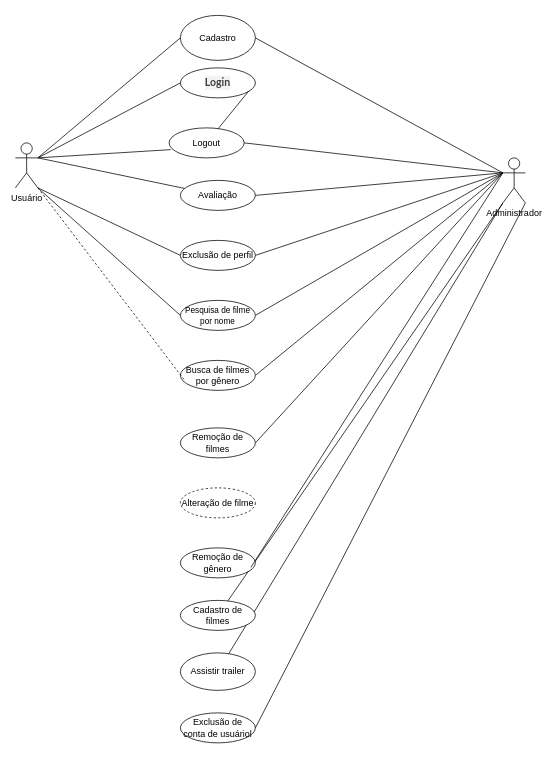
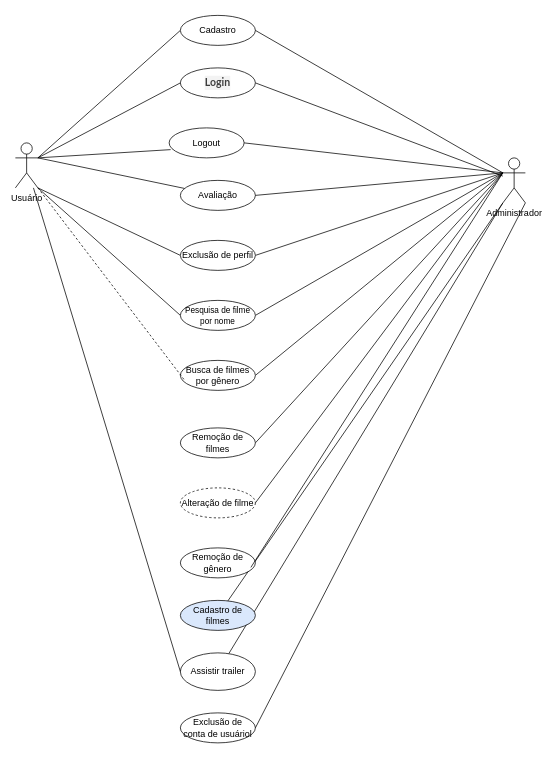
(218, 38) -> (218, 30)
(234, 110) -> (369, 126)
none -> (368, 353)
none -> (107, 429)
(218, 615) -> (218, 615)
